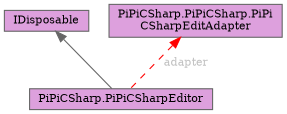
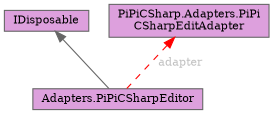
(196, 21) -> (189, 21)
(121, 99) -> (118, 99)
